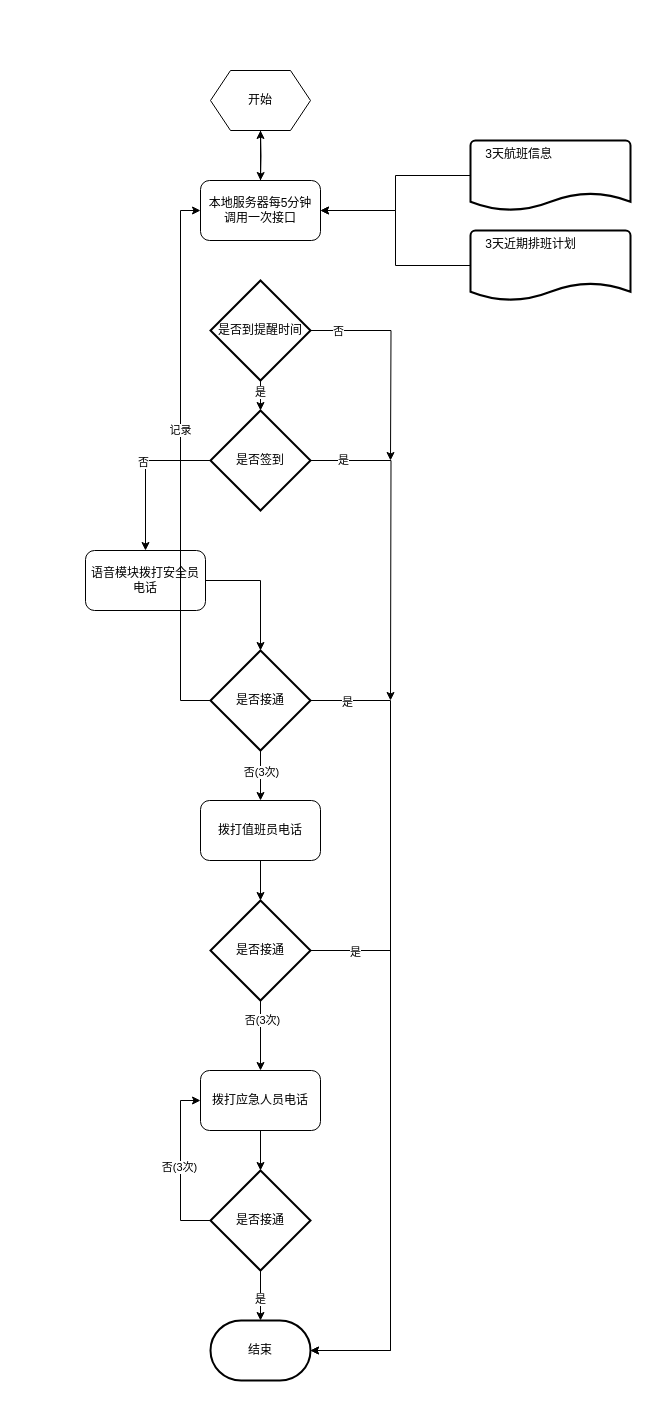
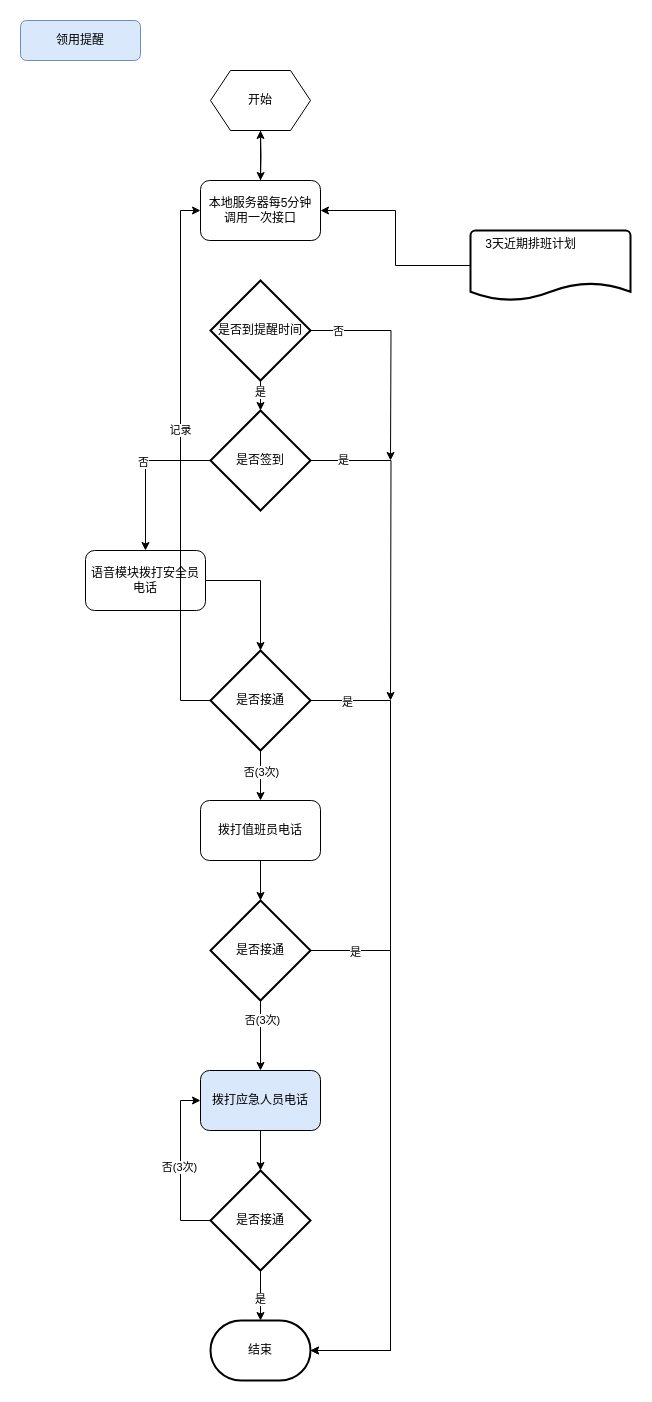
none -> (81, 41)
(417, 176) -> none
(551, 176) -> none
(261, 1101) -> (261, 1101)
